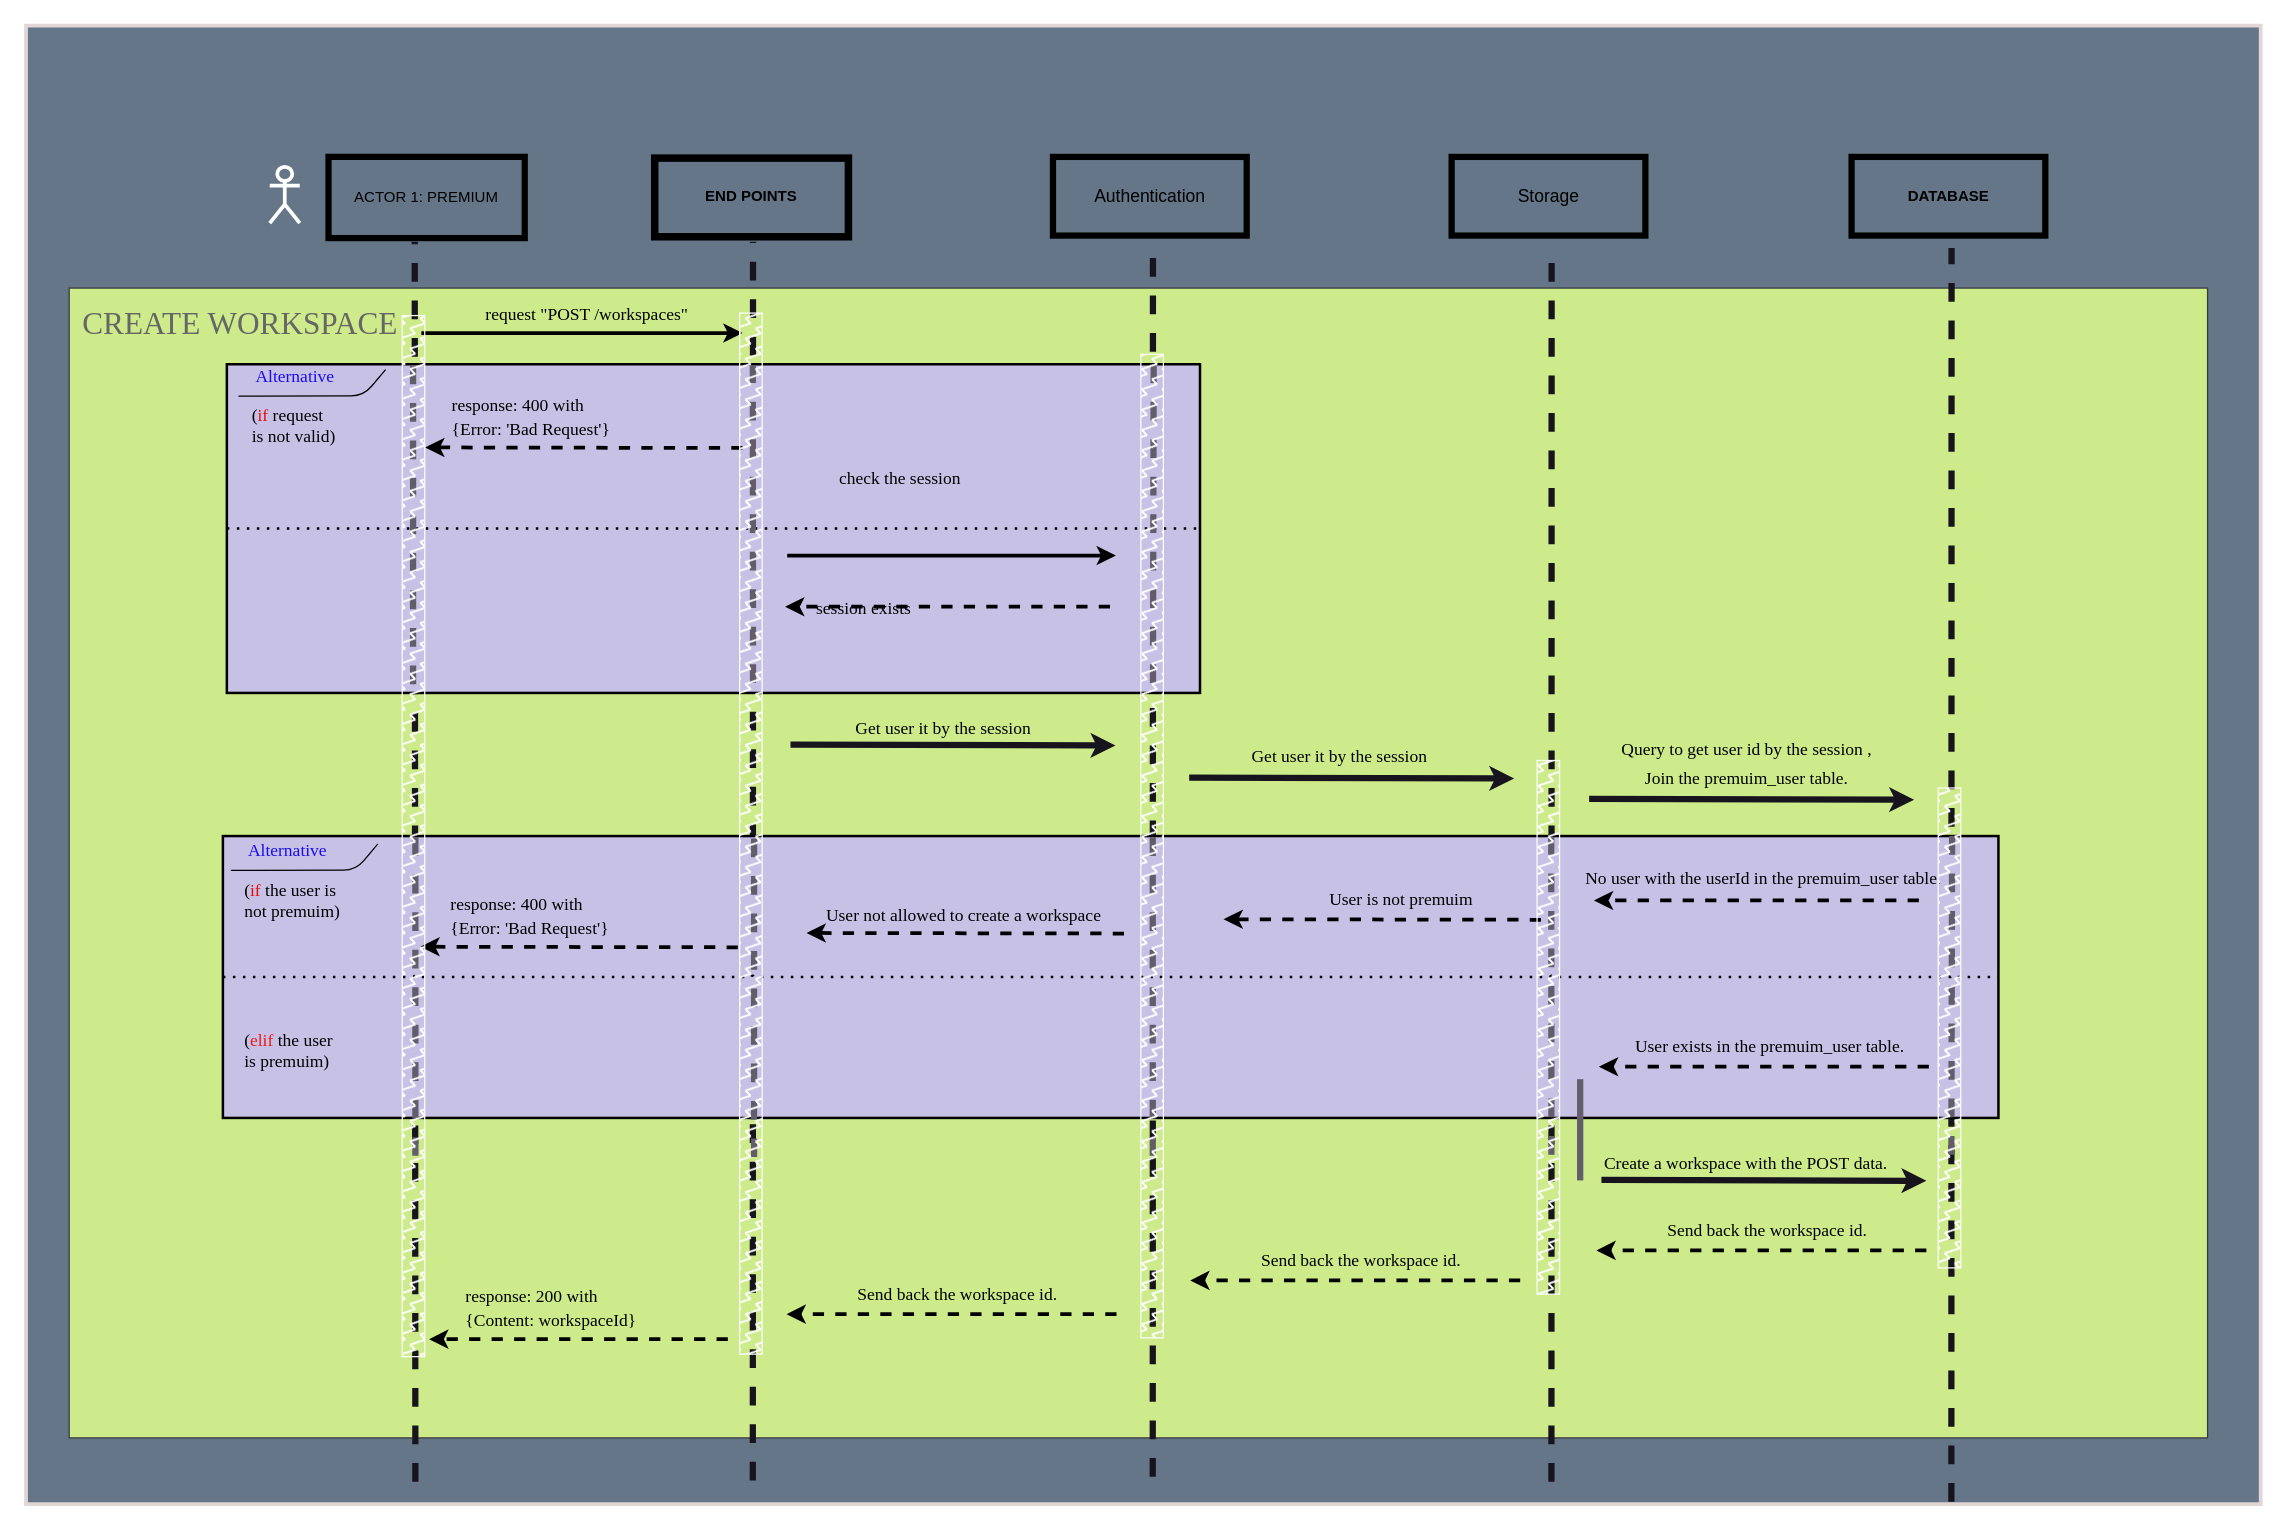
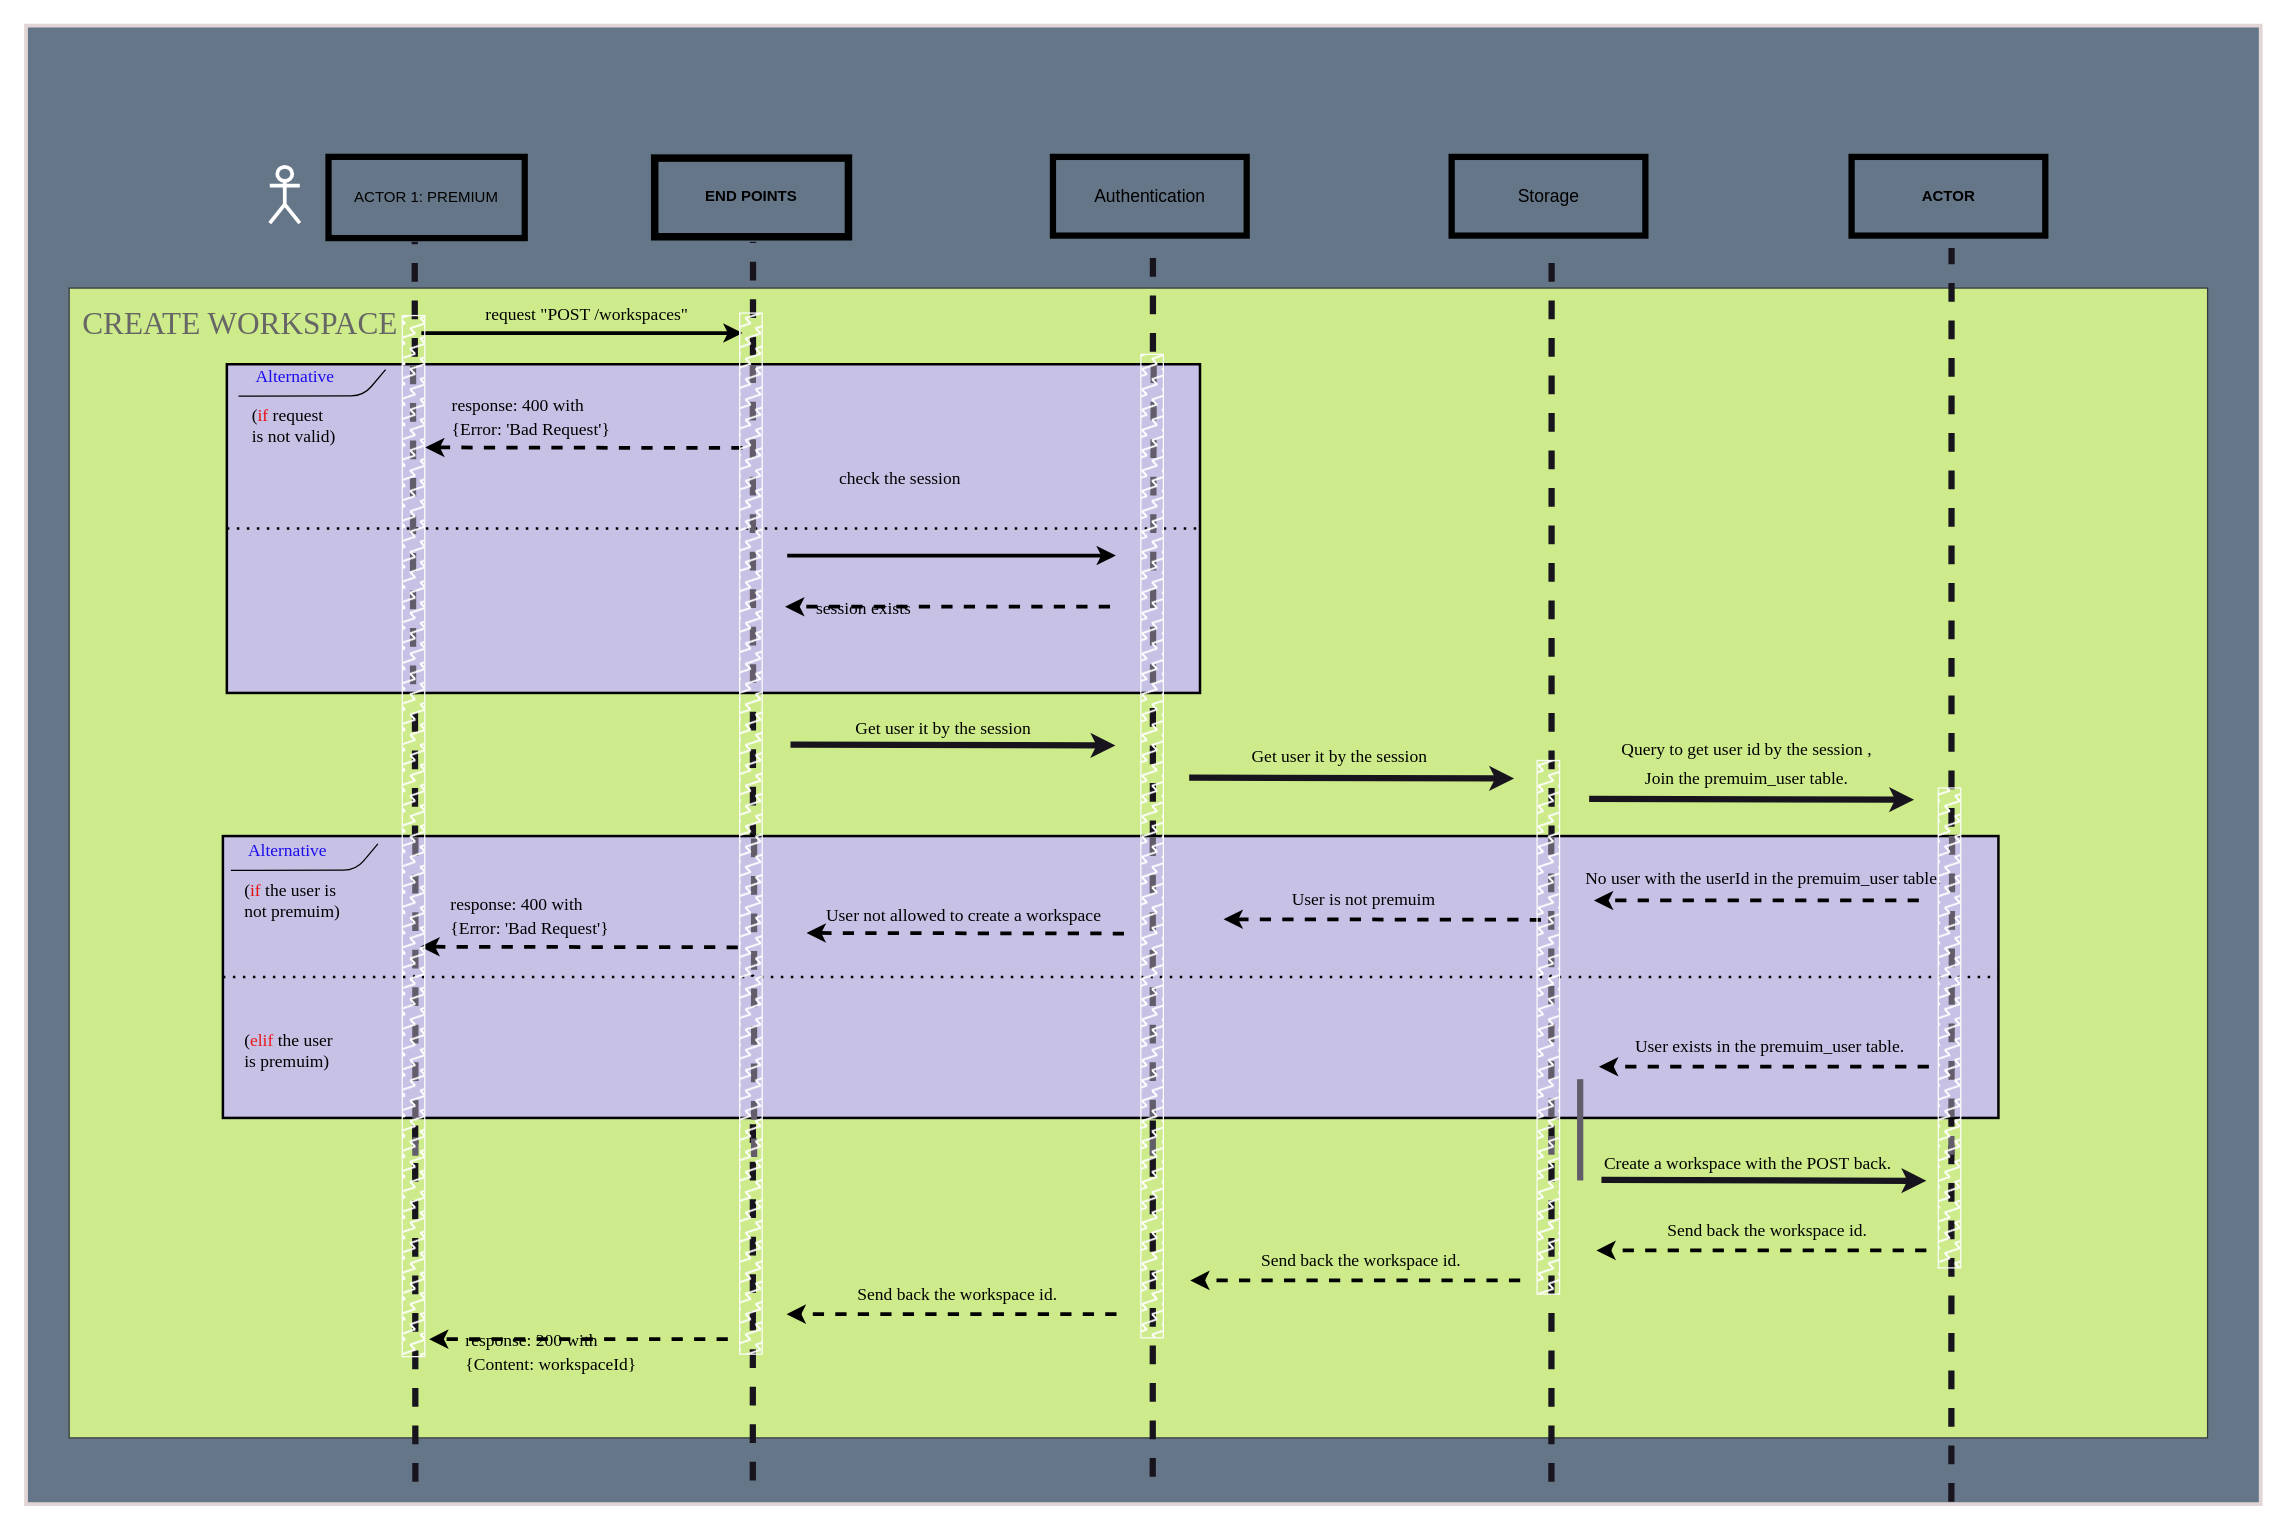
(1949, 197) -> (1949, 197)
(1401, 897) -> (1363, 897)
(1762, 1177) -> (1762, 1177)
(561, 1307) -> (561, 1351)
